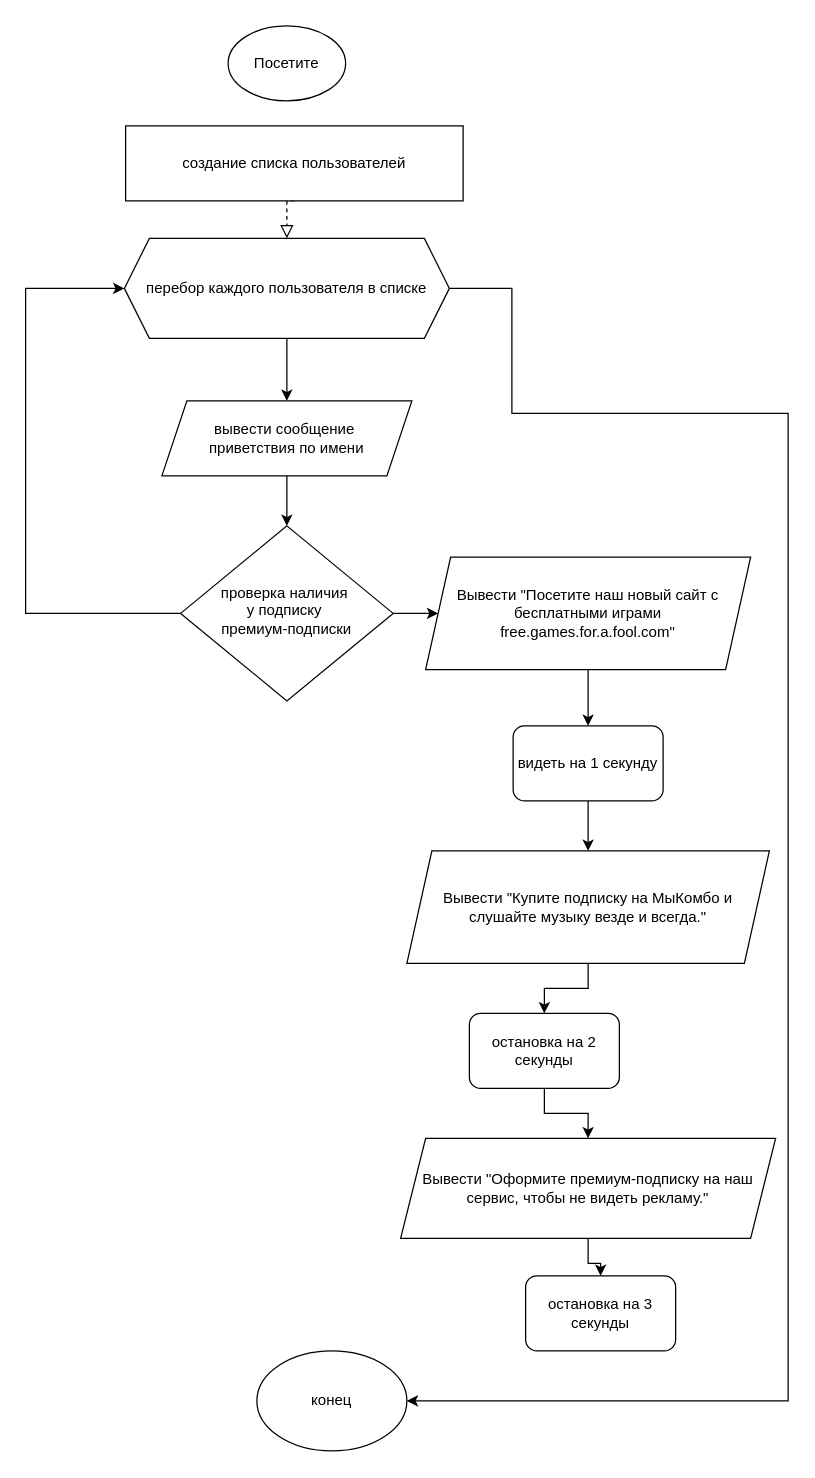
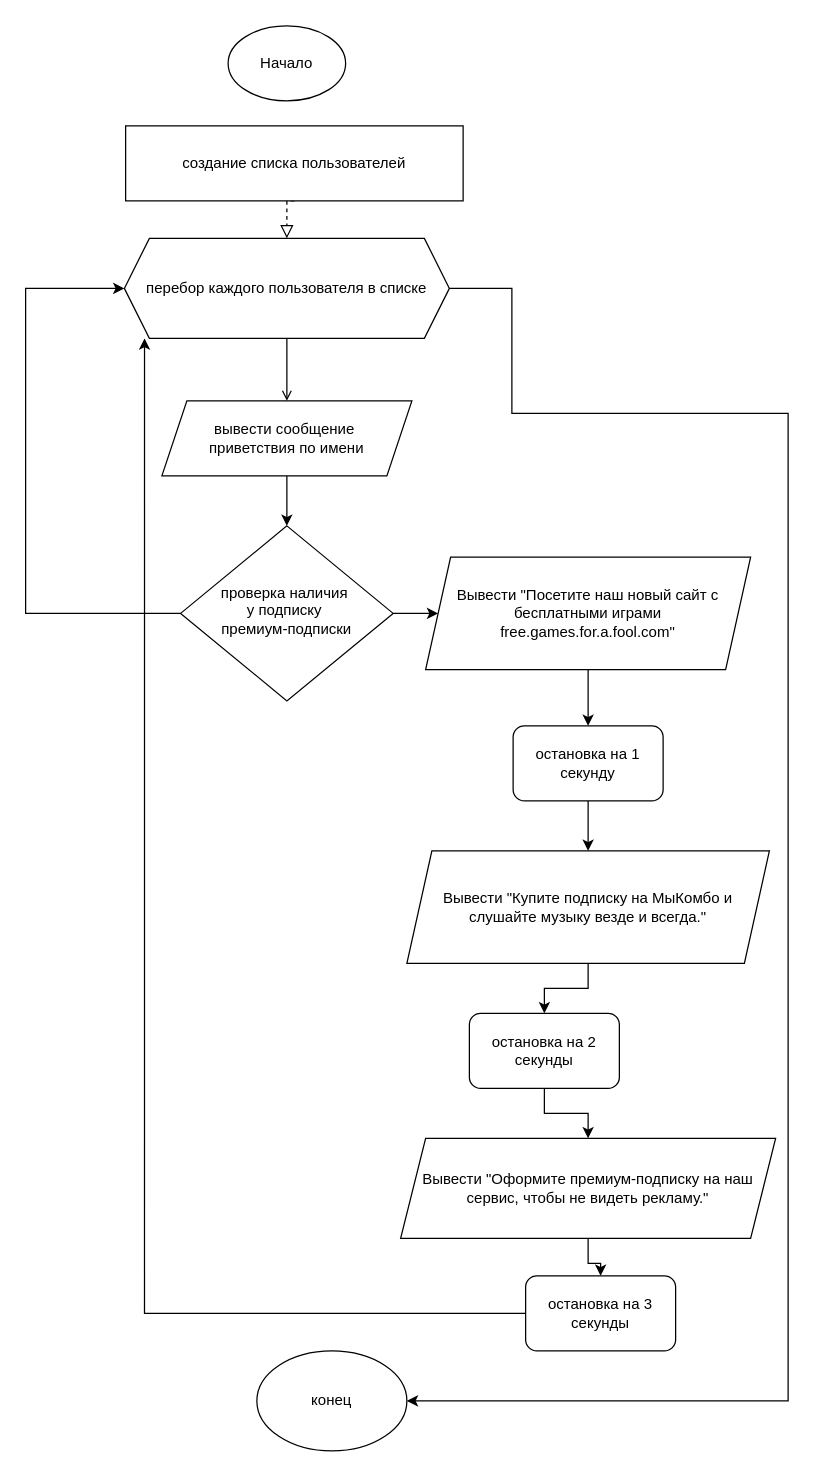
(287, 63) -> (287, 63)
(287, 391) -> (287, 392)
(588, 763) -> (588, 763)
none -> (145, 1020)
